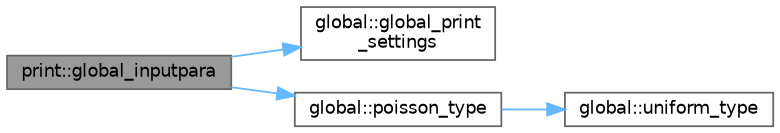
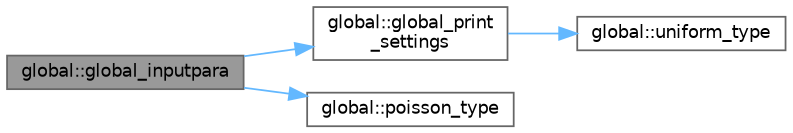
(119, 72) -> (125, 72)
(524, 109) -> (534, 34)
